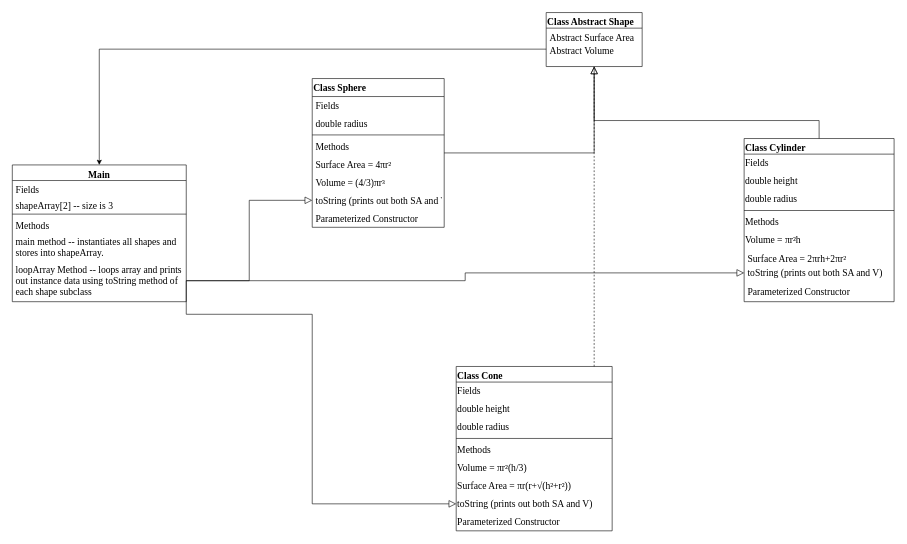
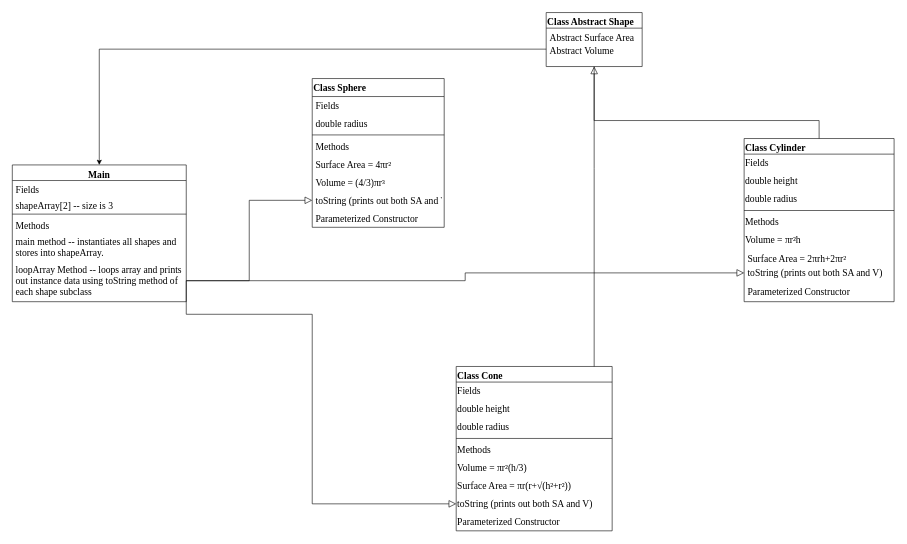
(519, 153) -> none
(594, 260) -> (594, 260)
